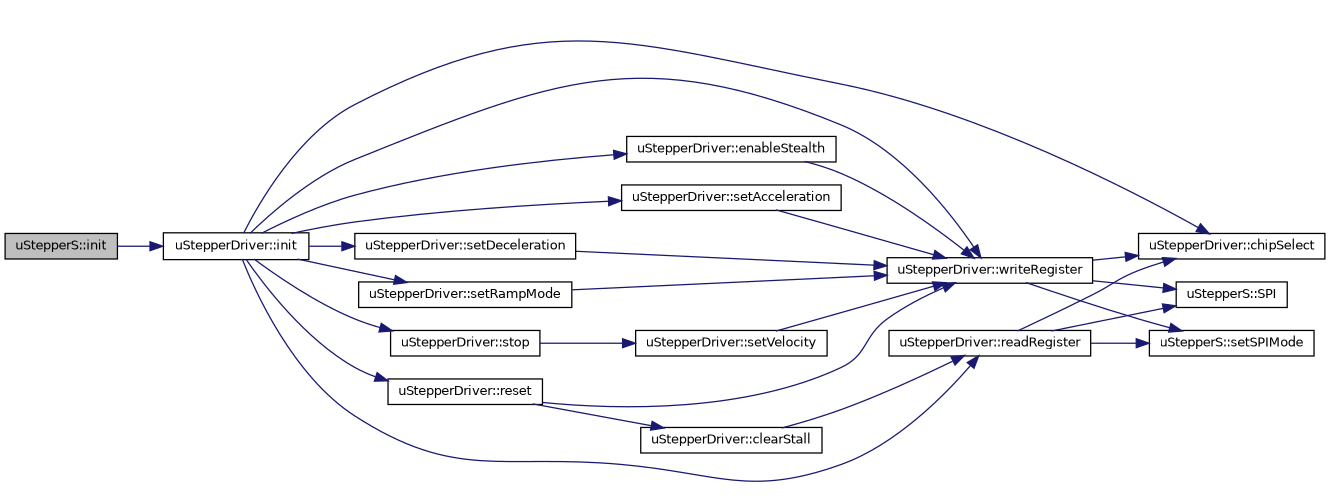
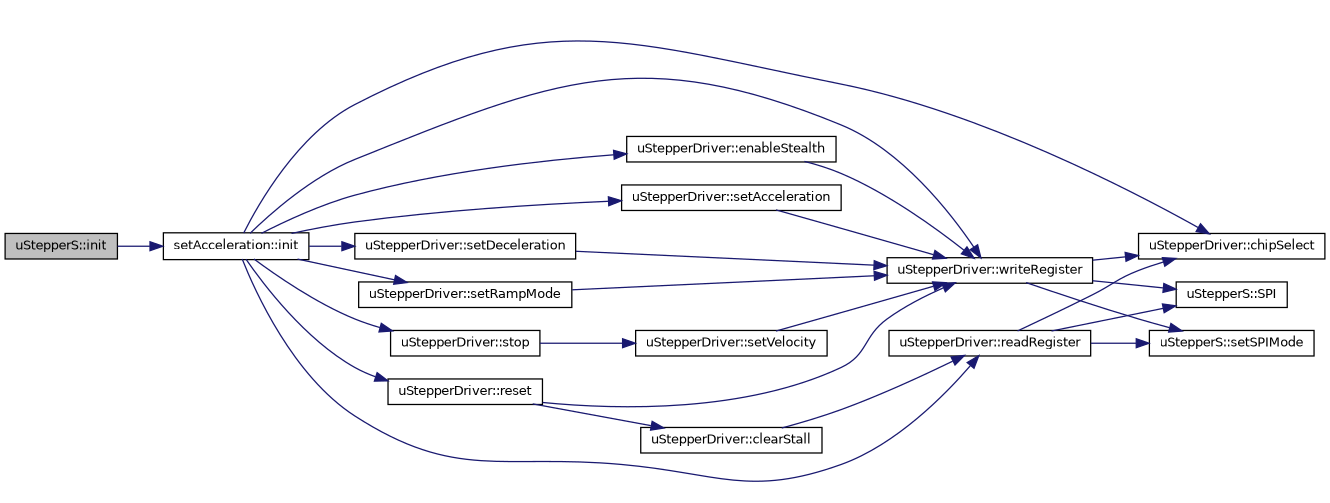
(236, 246) -> (236, 246)
